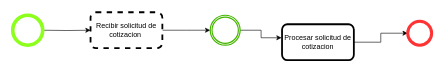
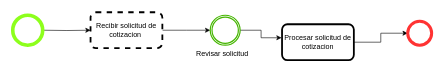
none -> (222, 54)
